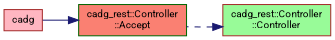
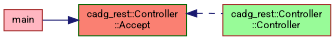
(23, 20) -> (23, 20)
(200, 27) -> (210, 13)
